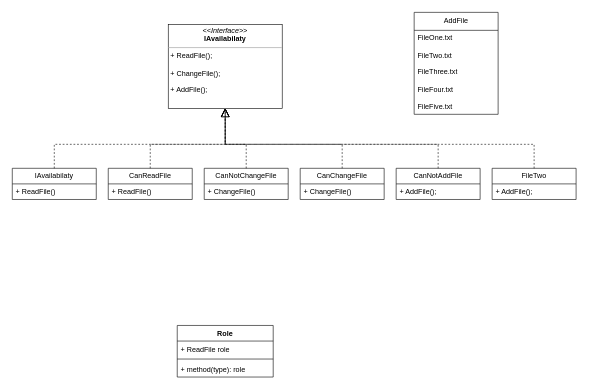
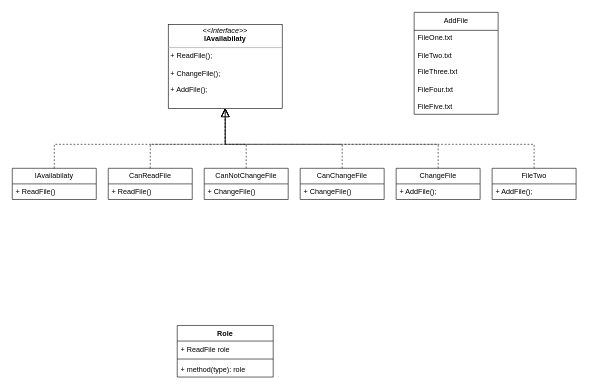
(438, 176) -> (438, 176)
